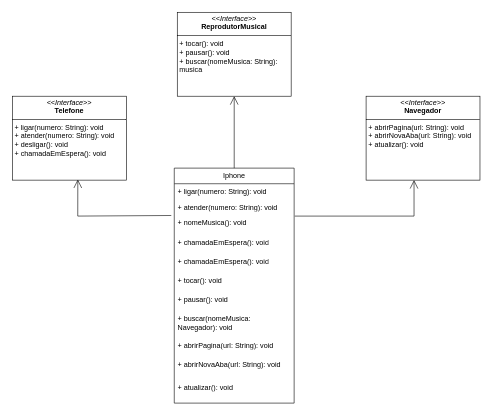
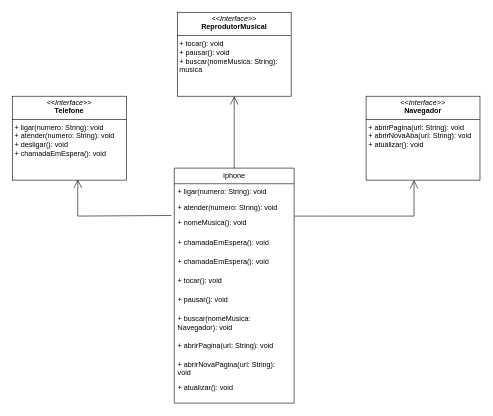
(235, 370) -> (235, 370)
